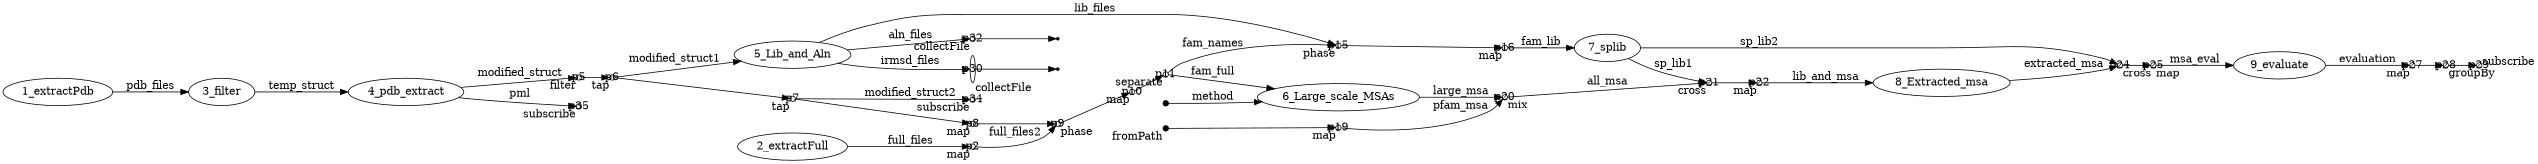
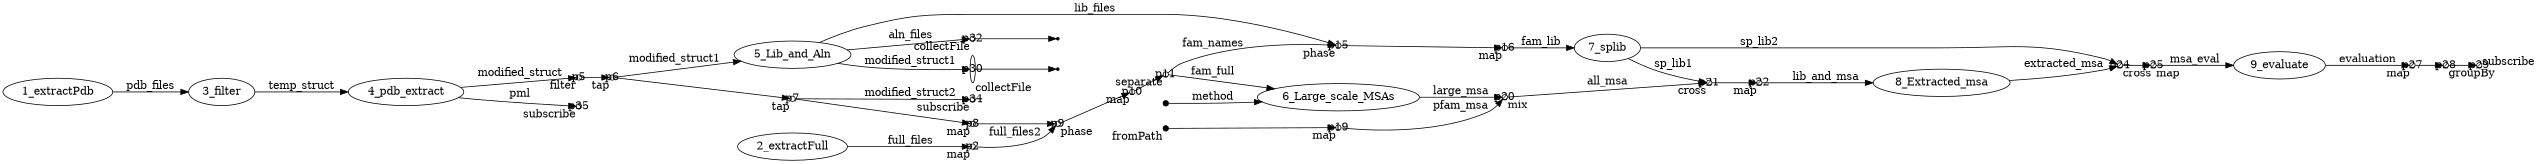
(910, 61) -> (910, 61)
